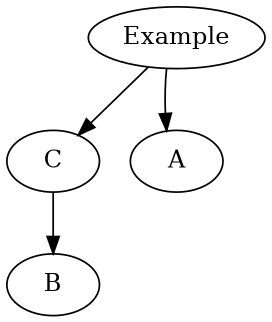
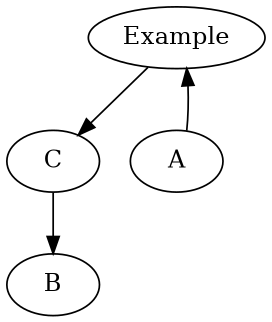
(165, 91) -> (188, 108)
